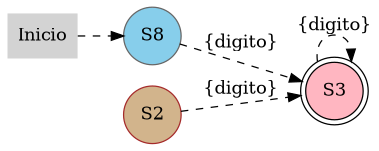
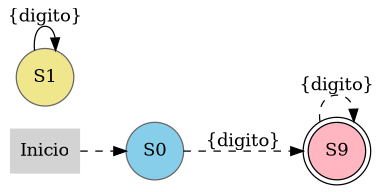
(152, 36) -> (155, 151)
none -> (45, 77)
(334, 91) -> (337, 151)
(152, 115) -> none
